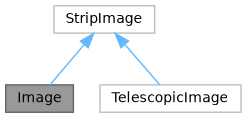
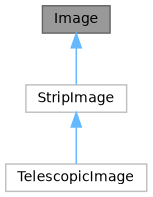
(67, 65) -> (76, 66)
